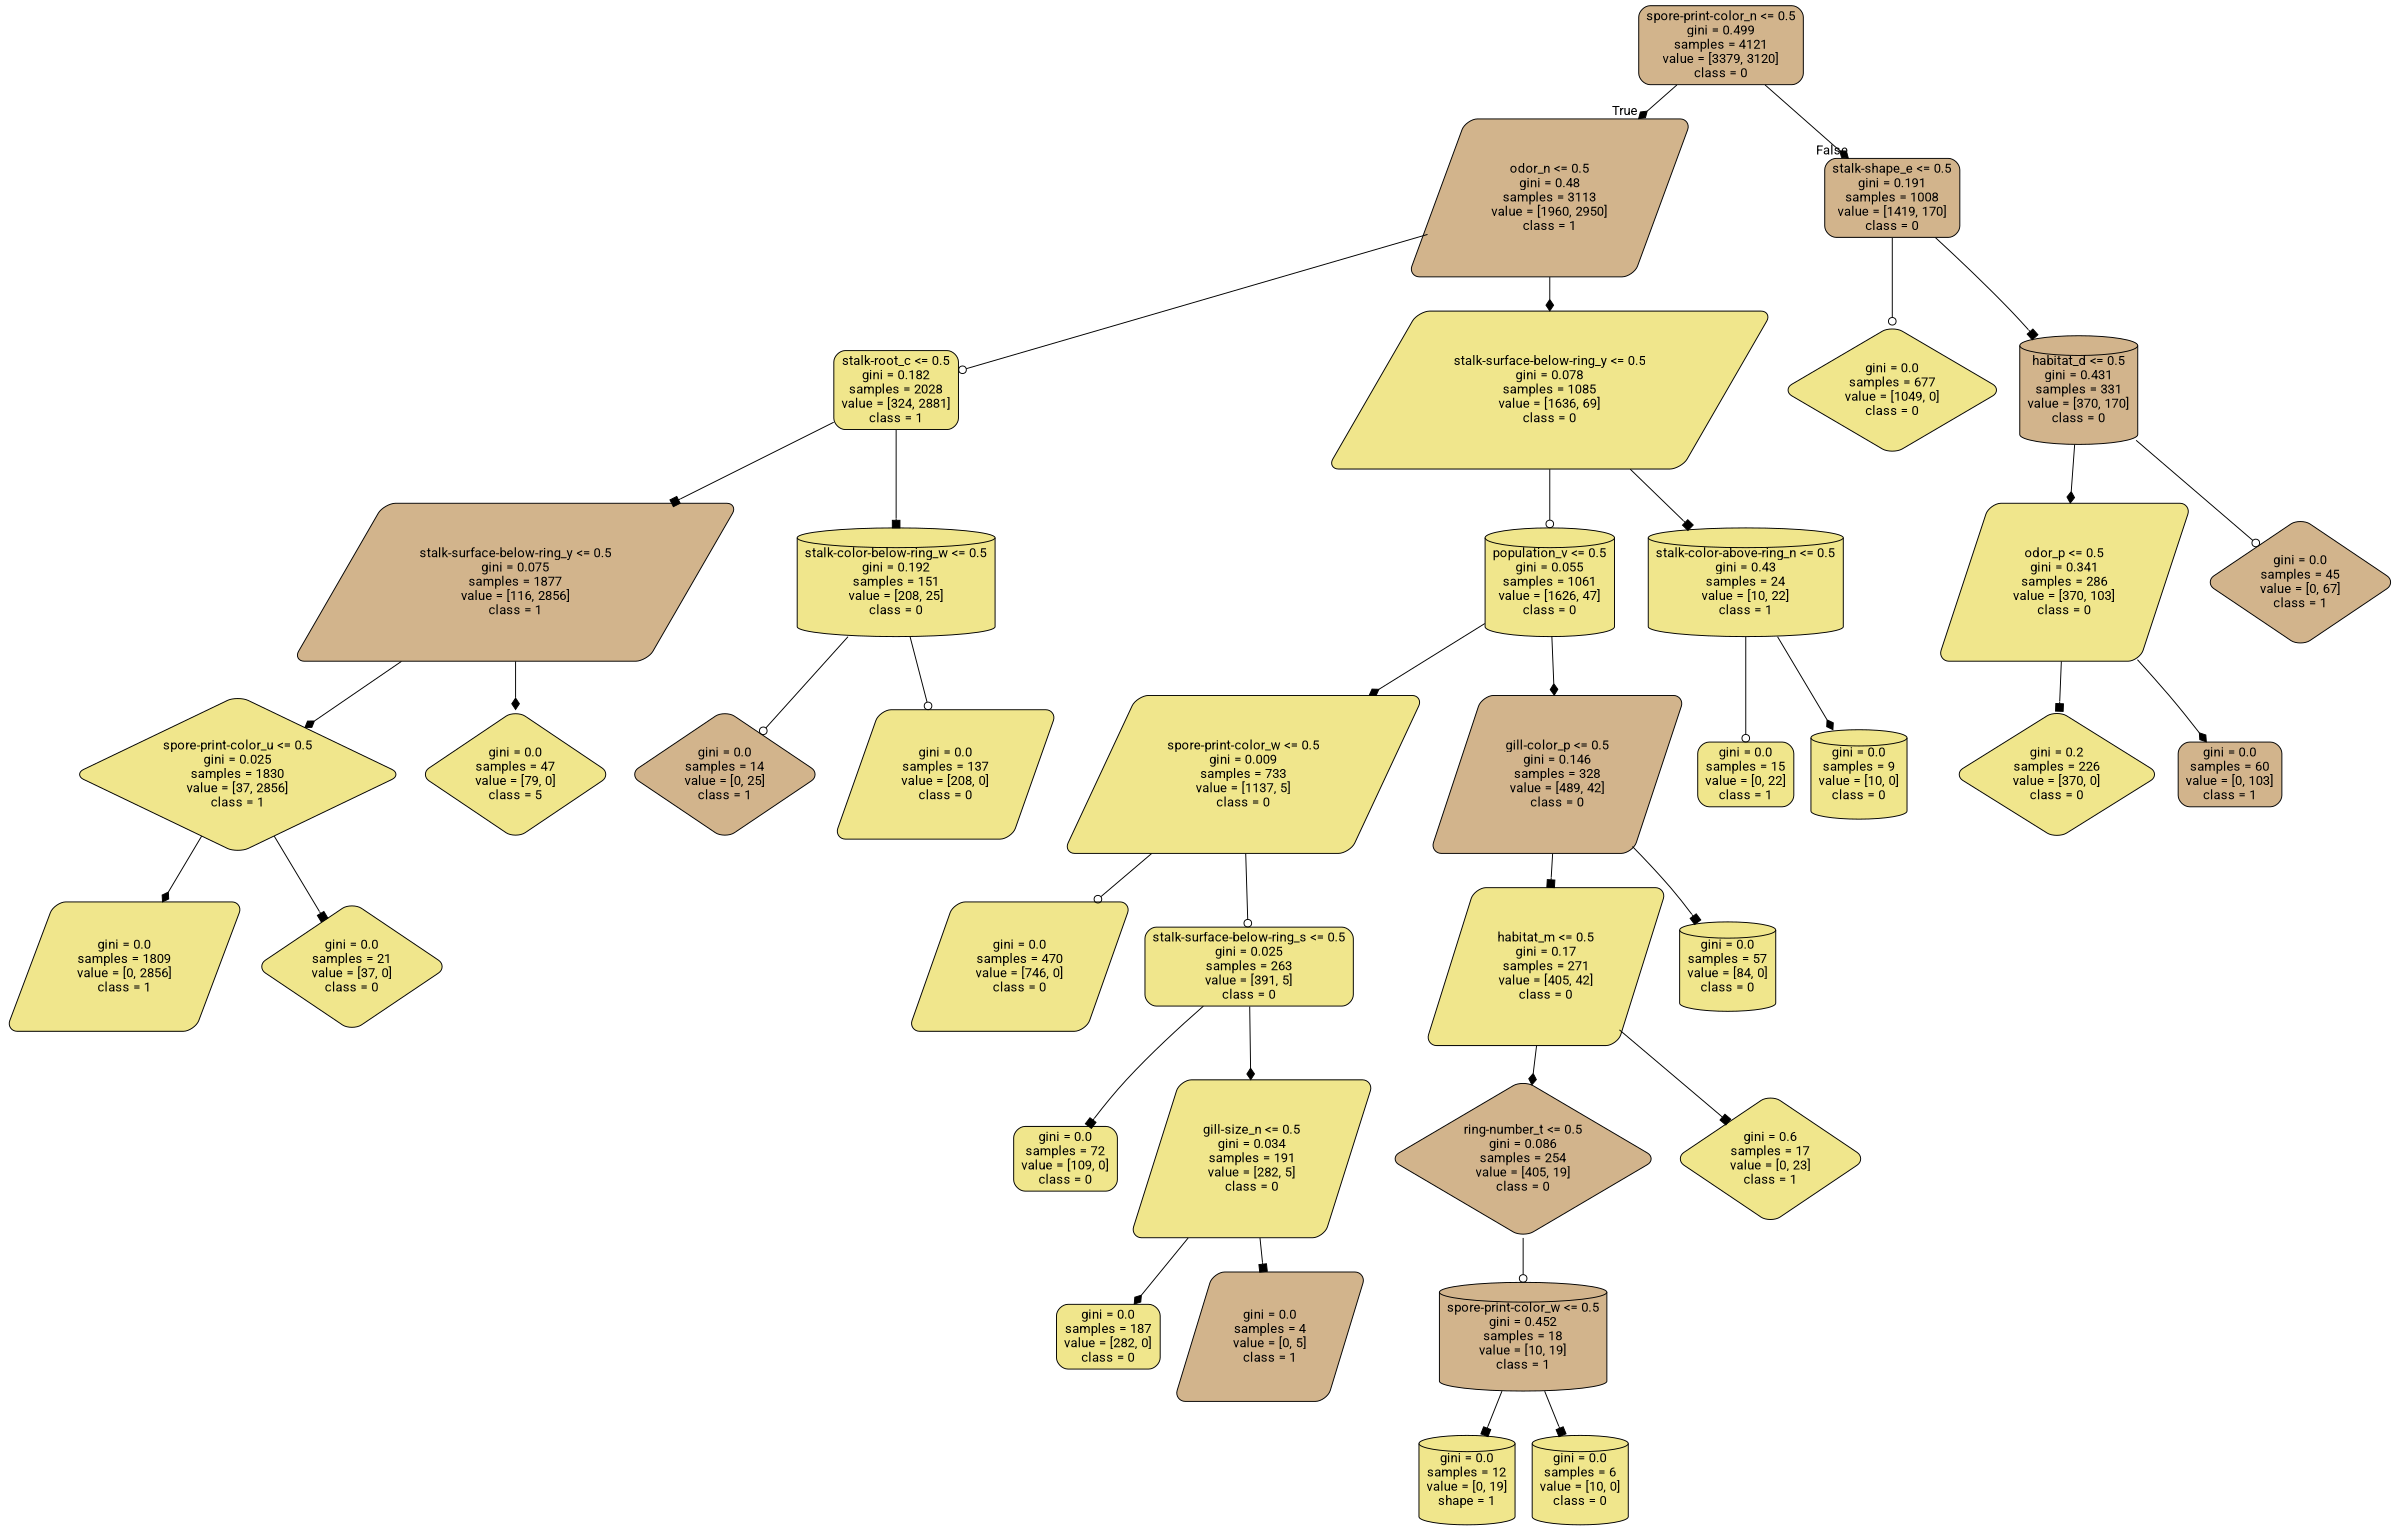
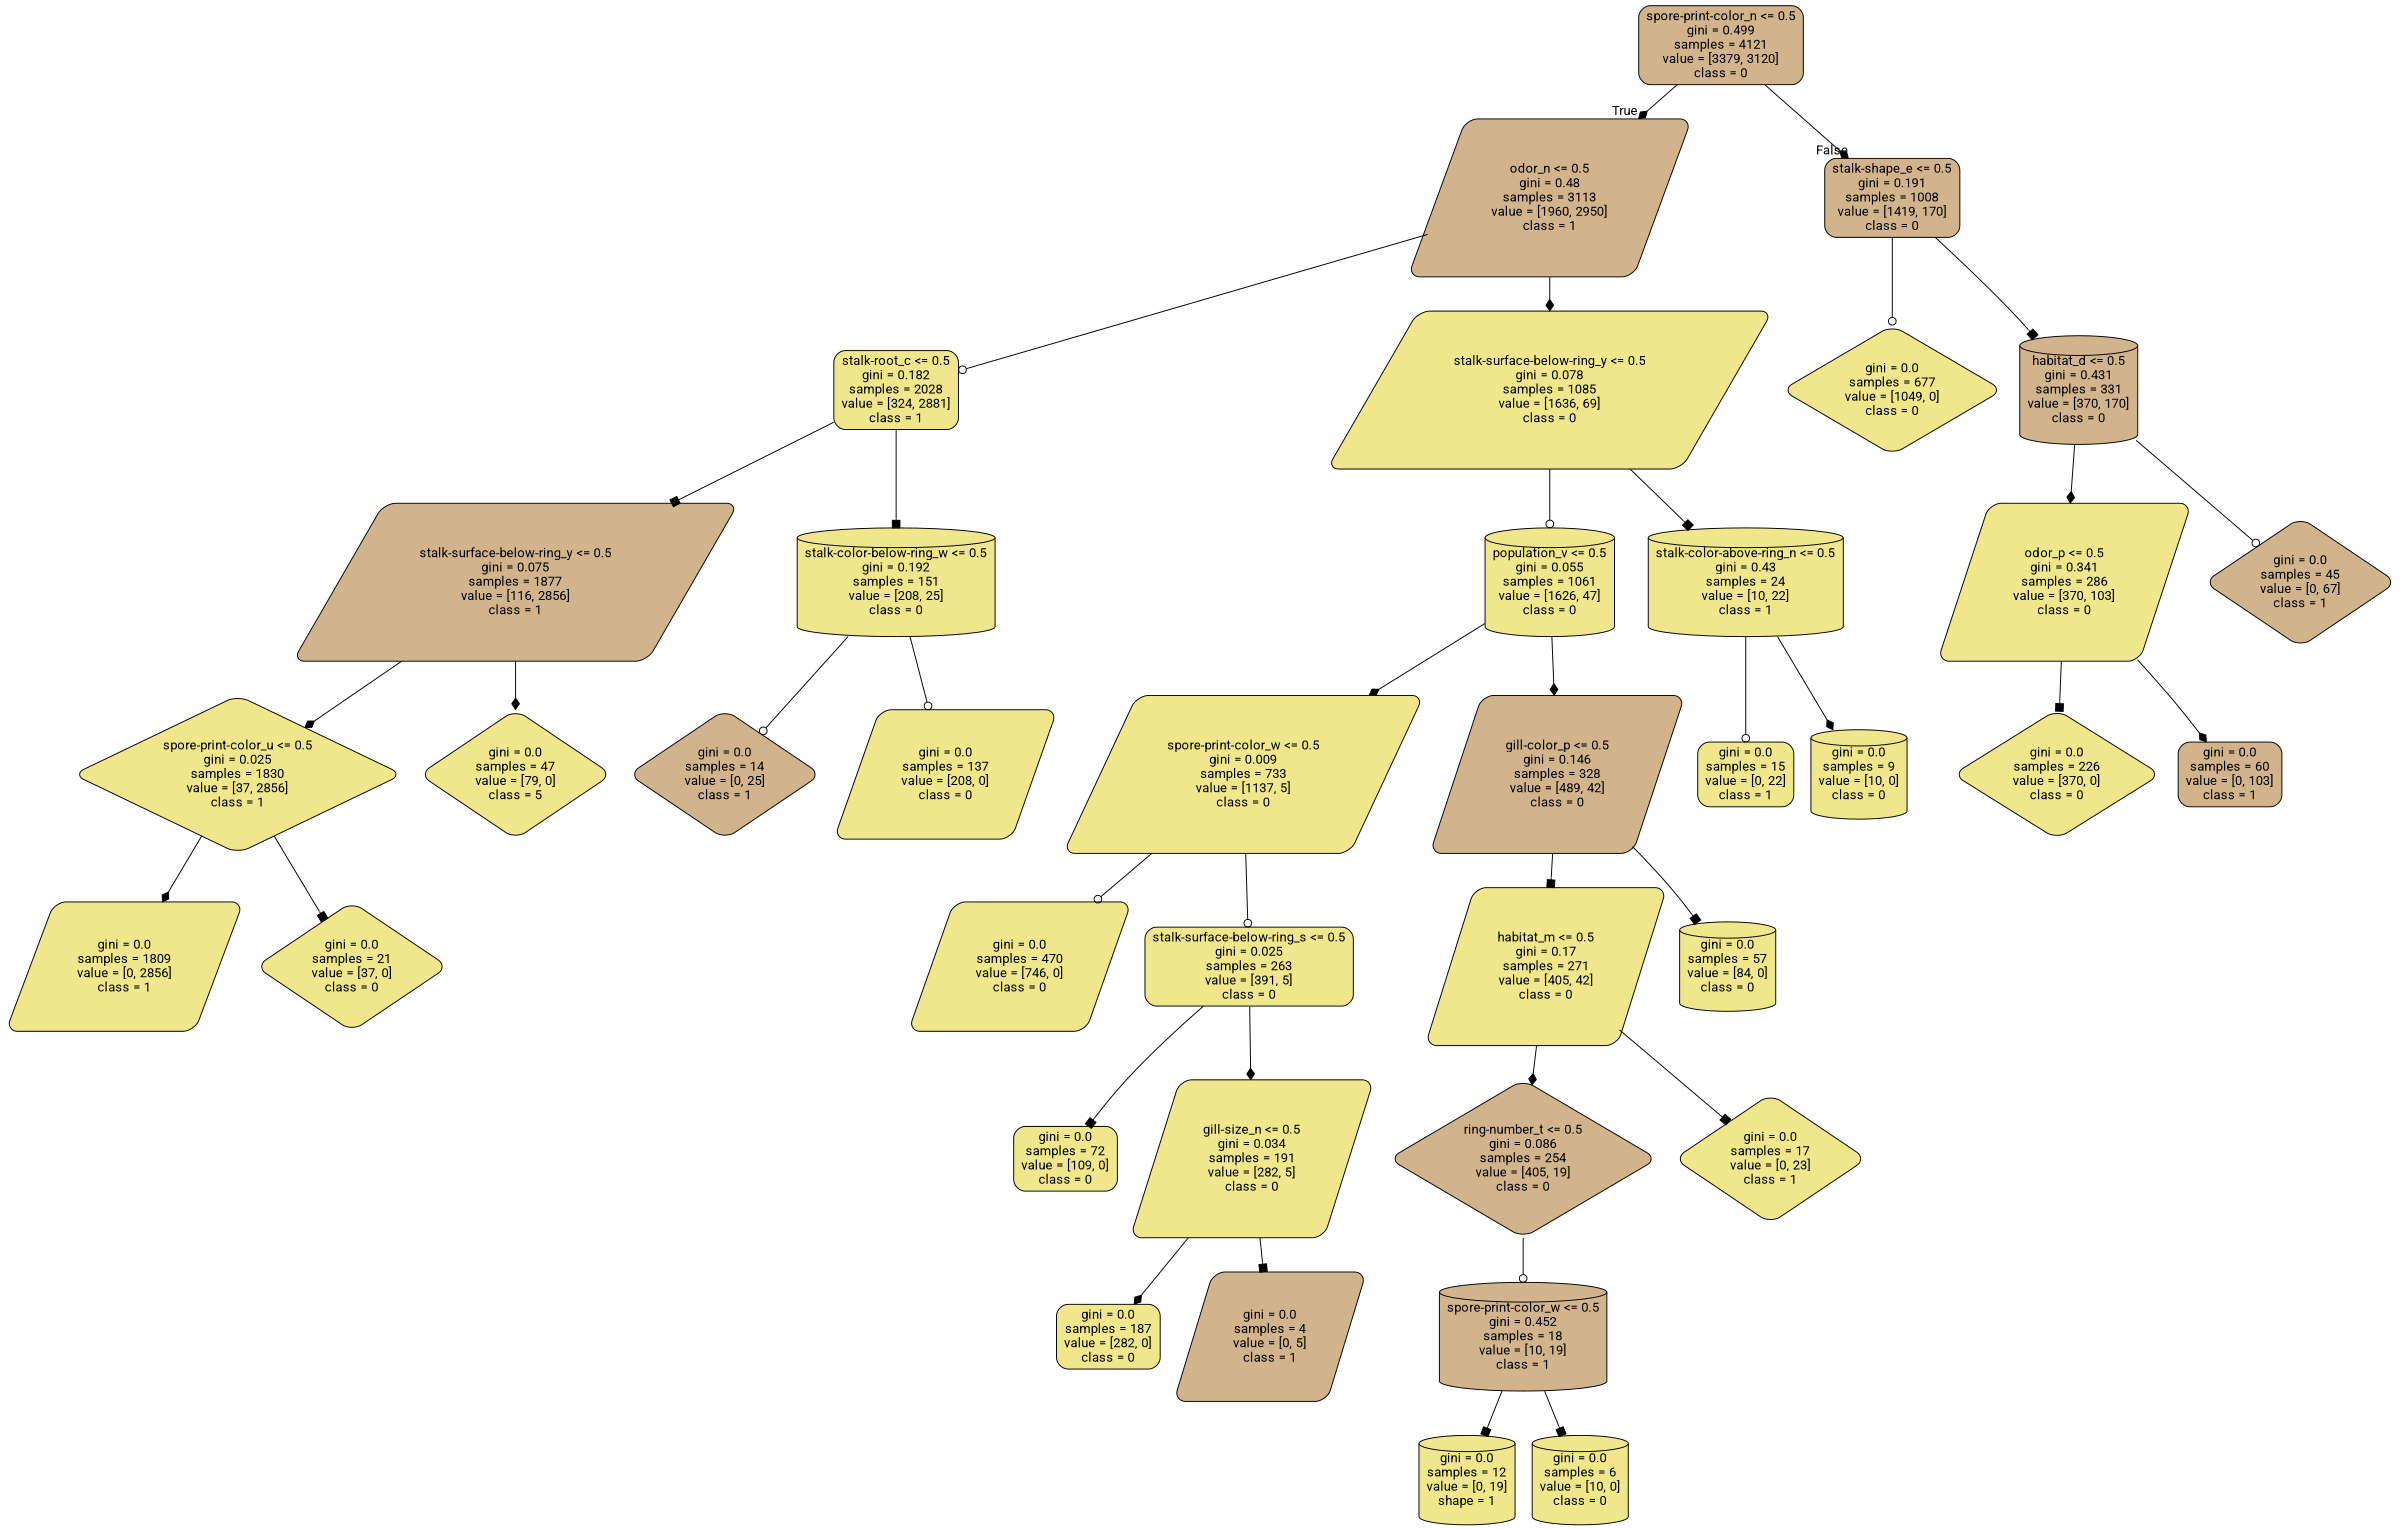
(2057, 774) -> (2057, 774)
(1771, 1159) -> (1771, 1159)
